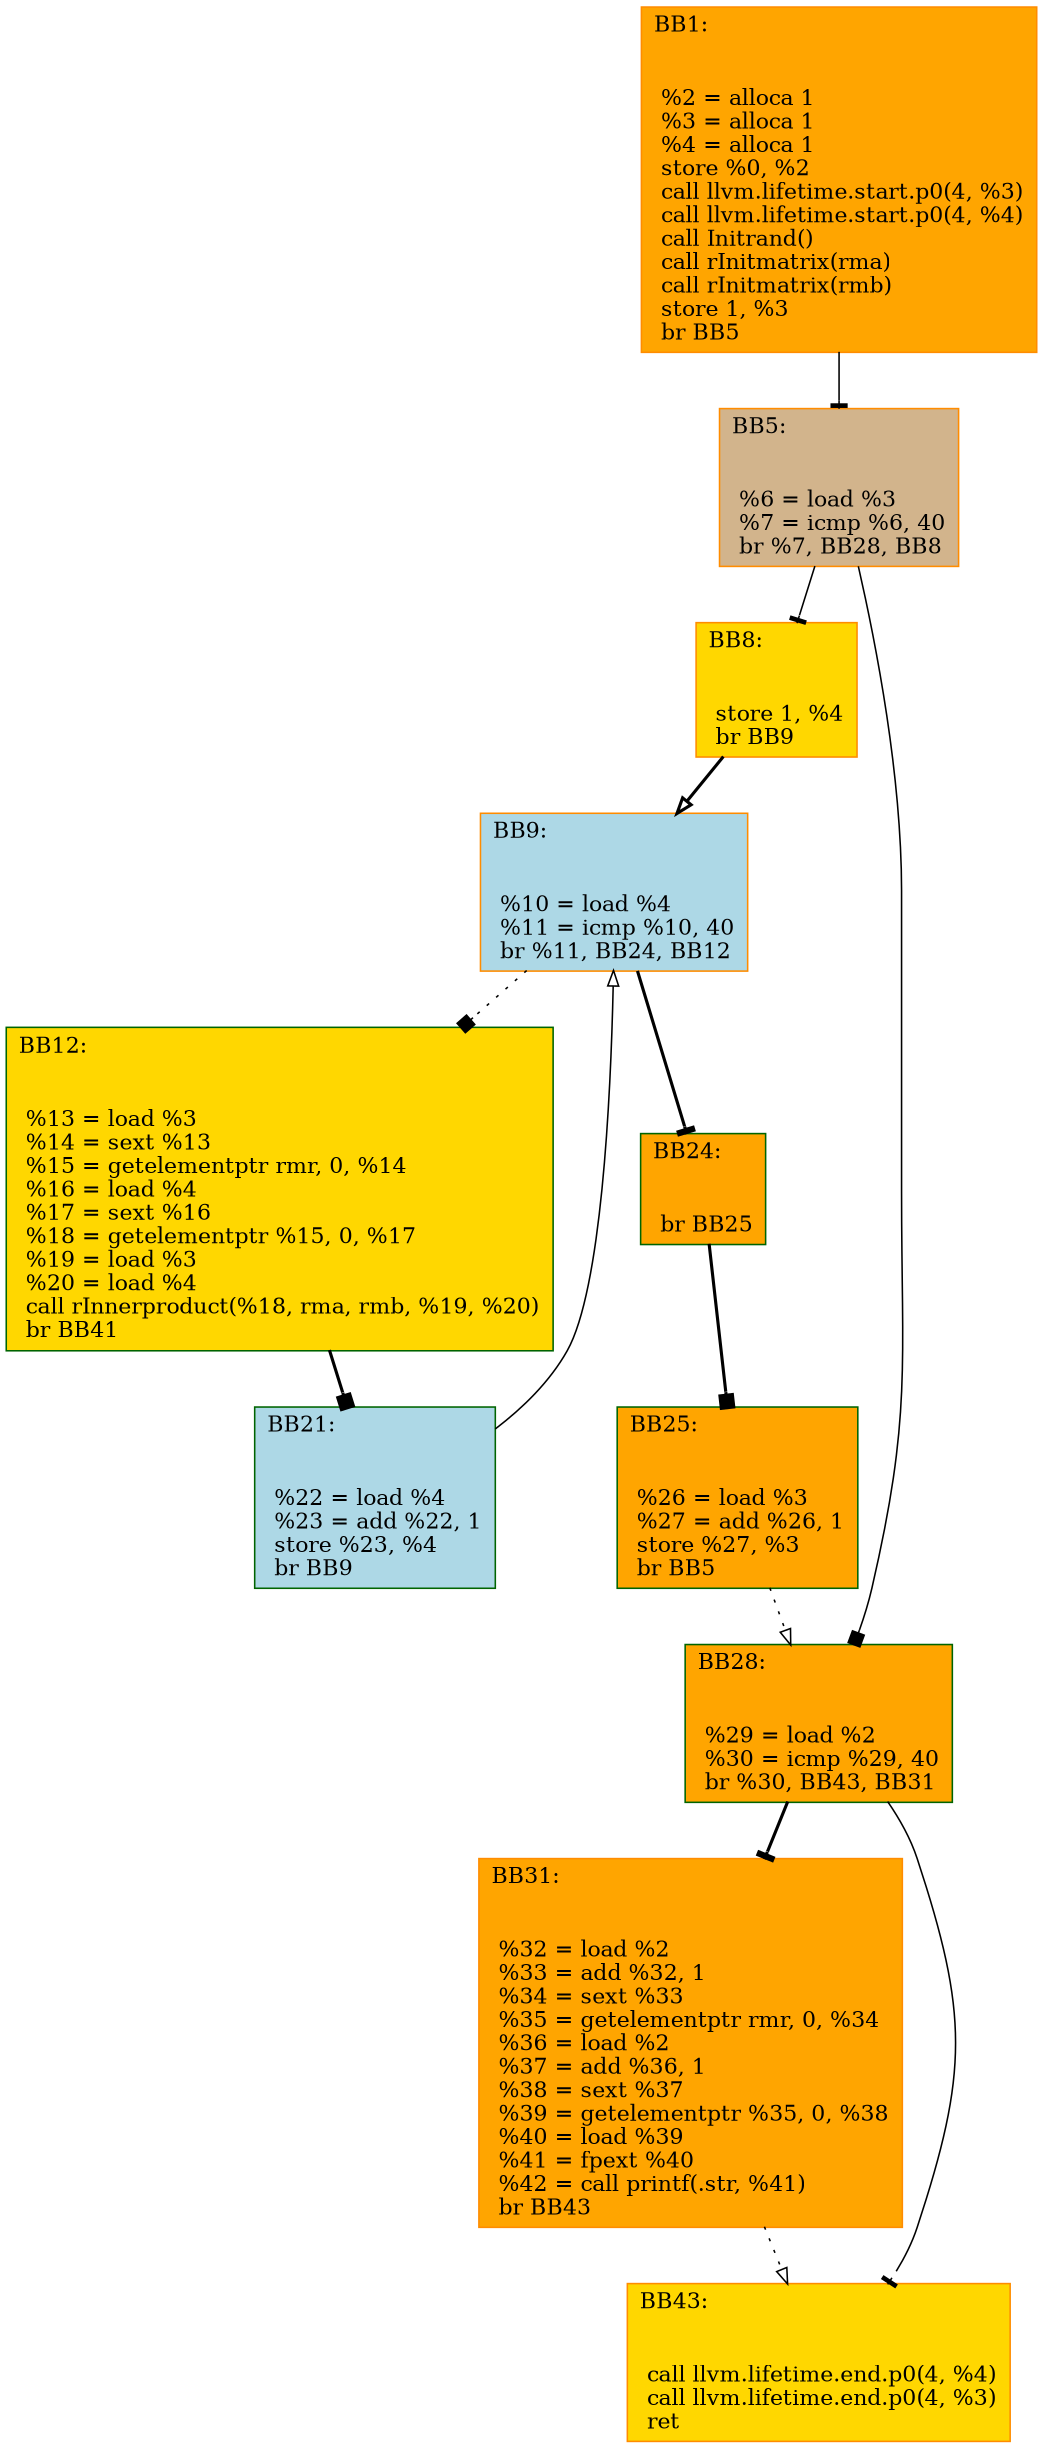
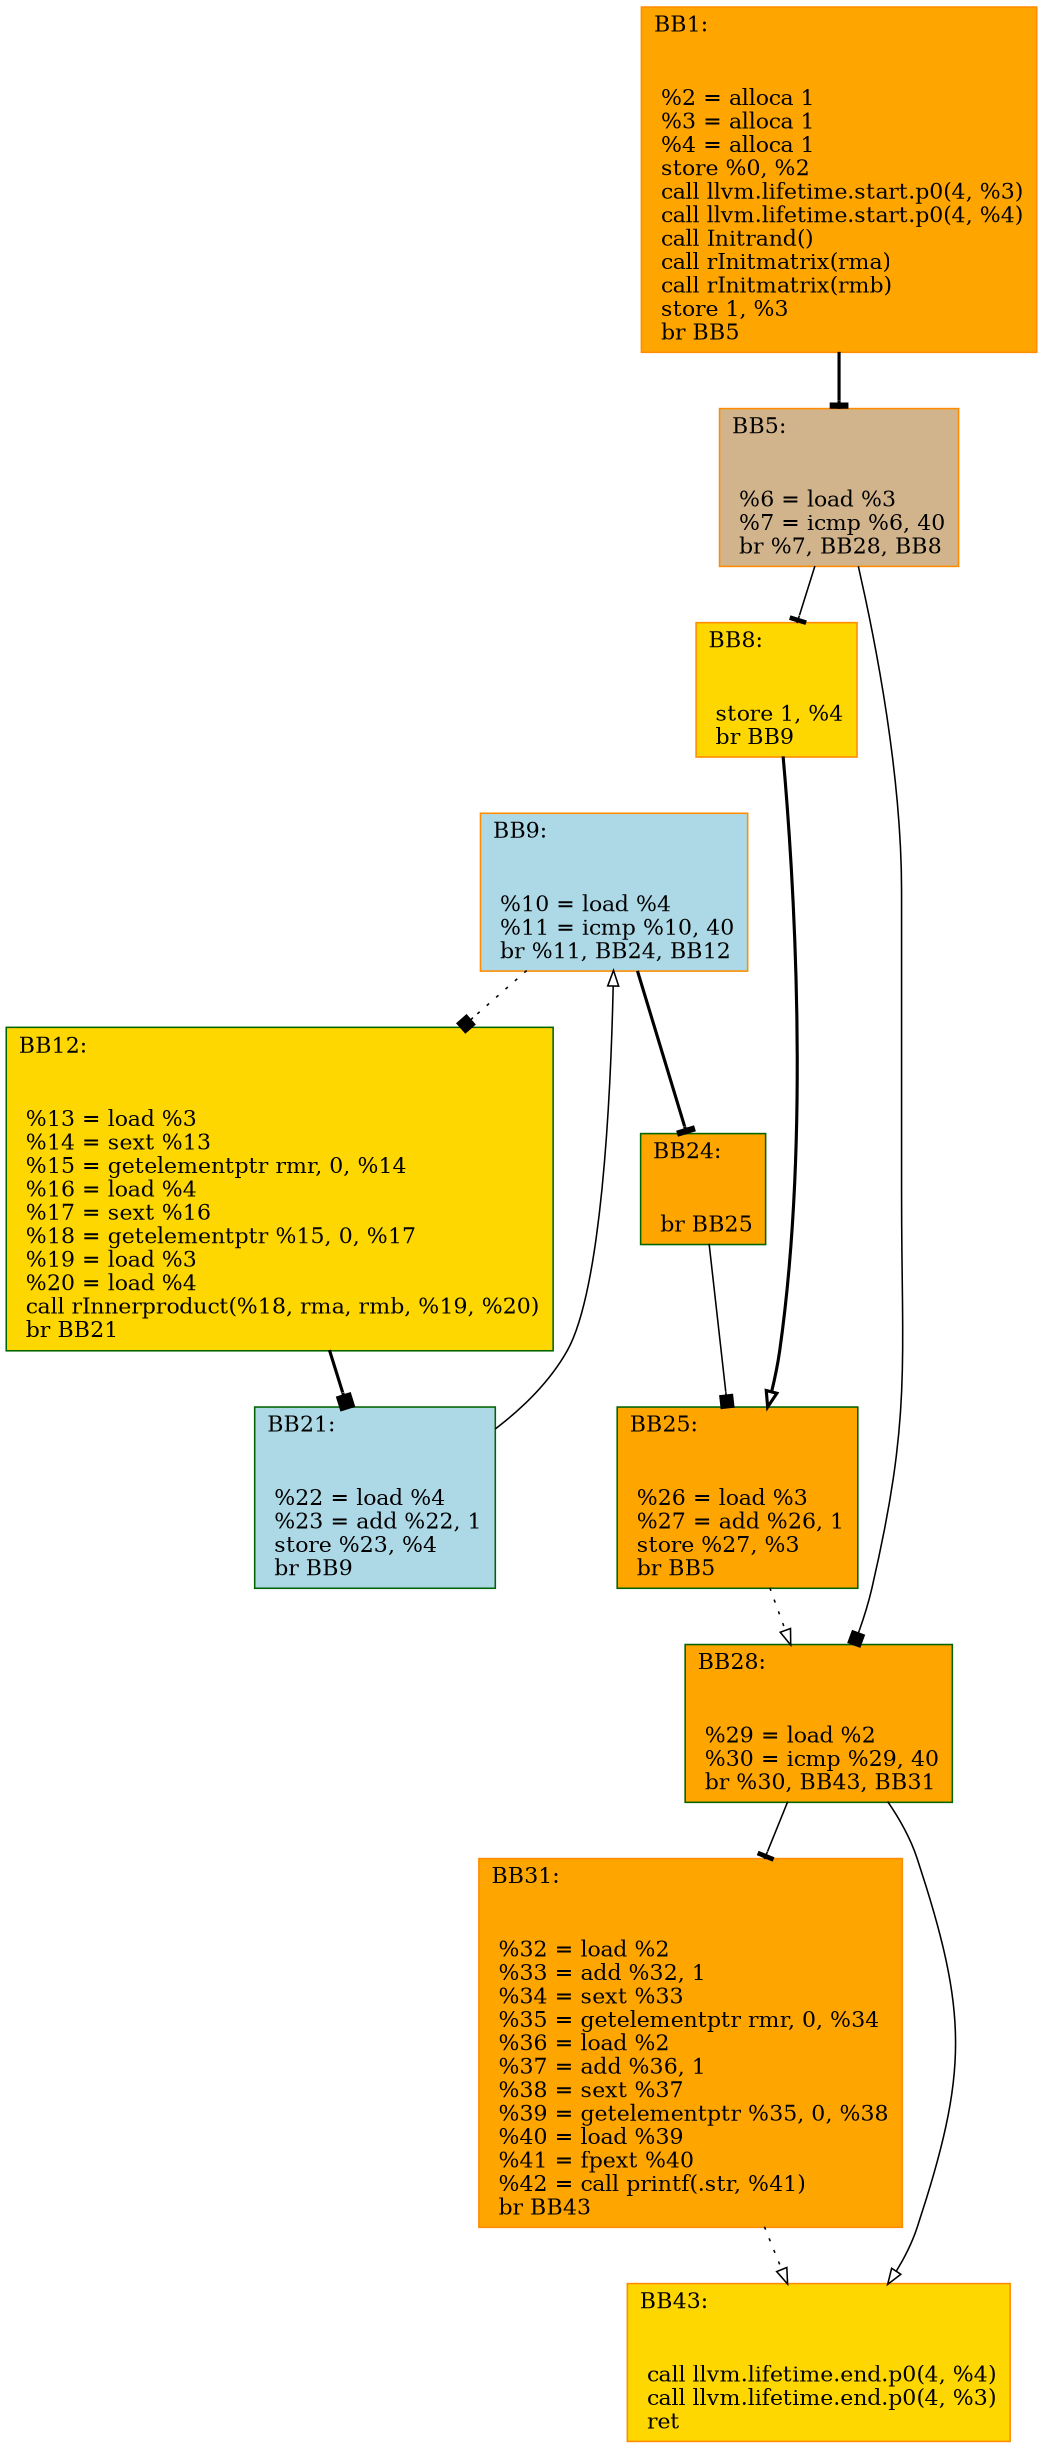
(839, 376) -> (839, 376)
(705, 779) -> (797, 1075)
(717, 1318) -> (717, 1318)
(69, 1330) -> (69, 1330)
(778, 1827) -> (778, 1827)
(955, 2035) -> (955, 2035)
